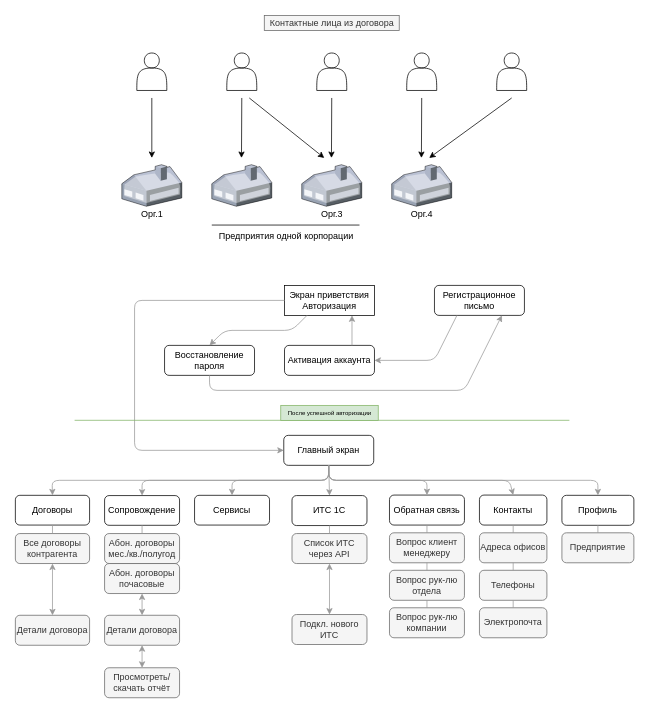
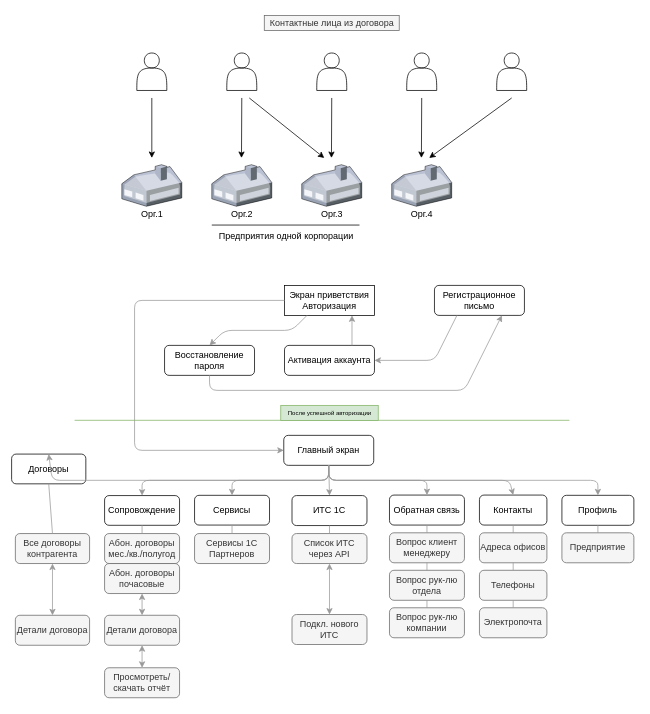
none -> (242, 214)
(53, 510) -> (49, 469)
none -> (232, 533)
none -> (232, 549)
